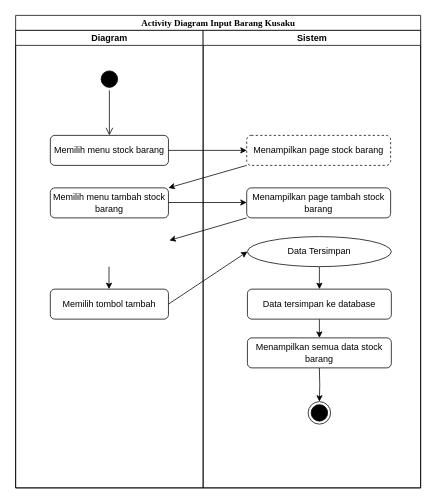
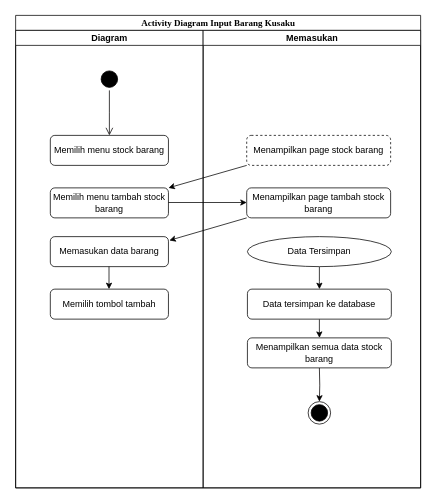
(312, 38) -> (312, 38)
(204, 150) -> none
none -> (109, 252)
(206, 279) -> none
